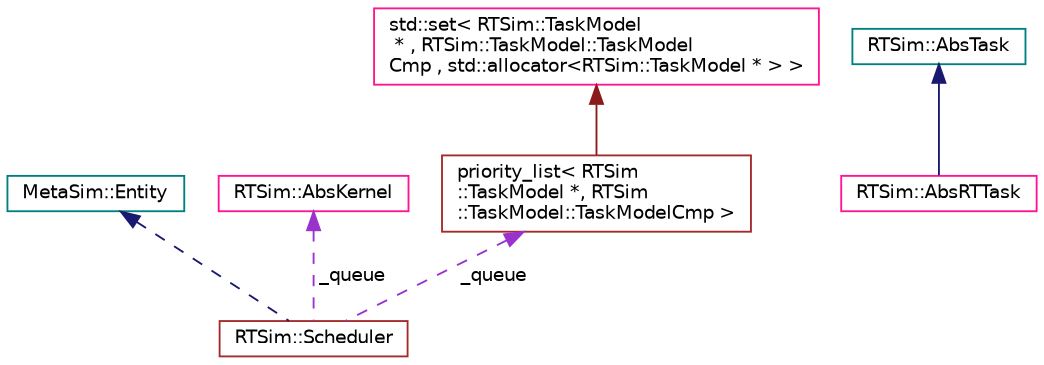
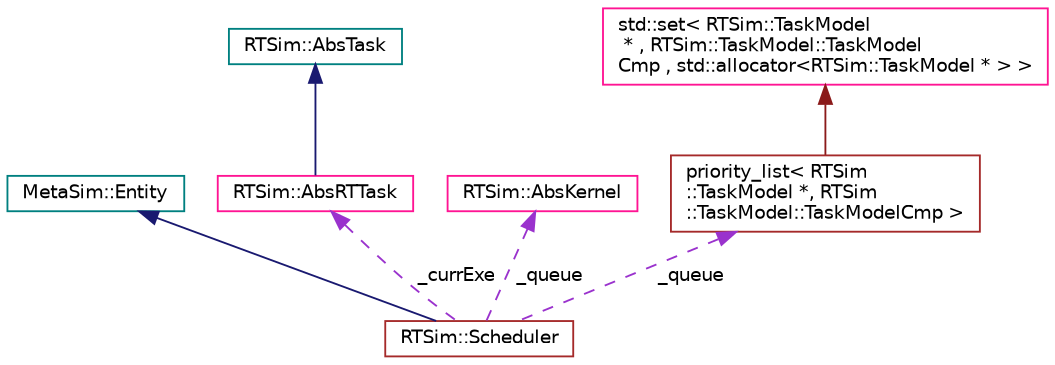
(213, 271) -> (296, 269)
none -> (399, 275)
